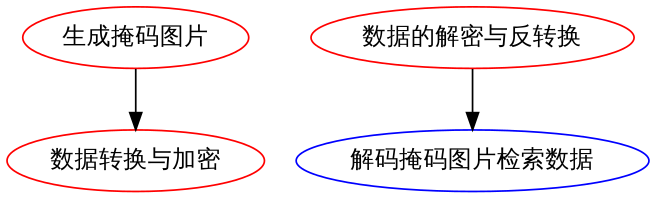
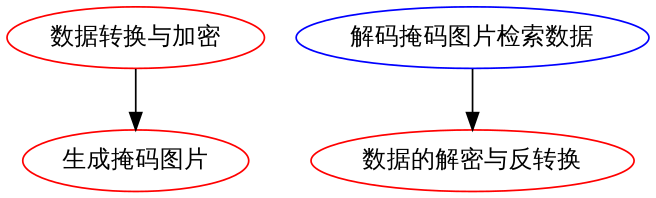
(136, 91) -> (136, 91)
(473, 91) -> (473, 91)
